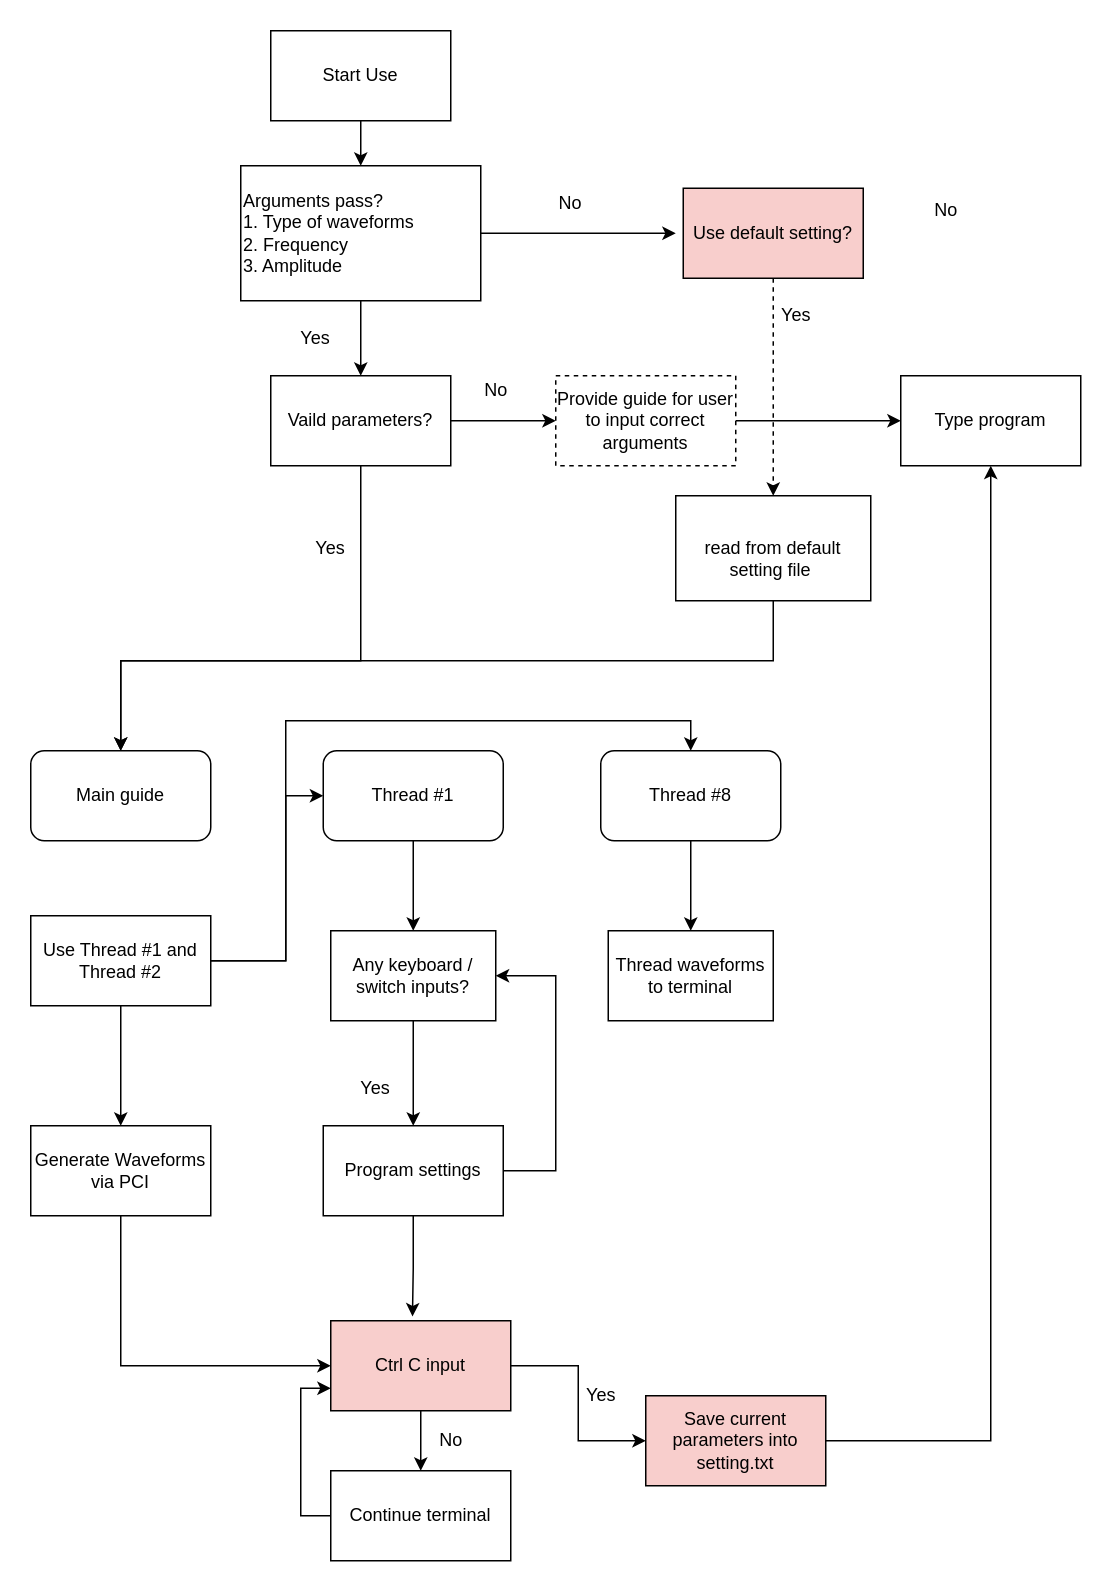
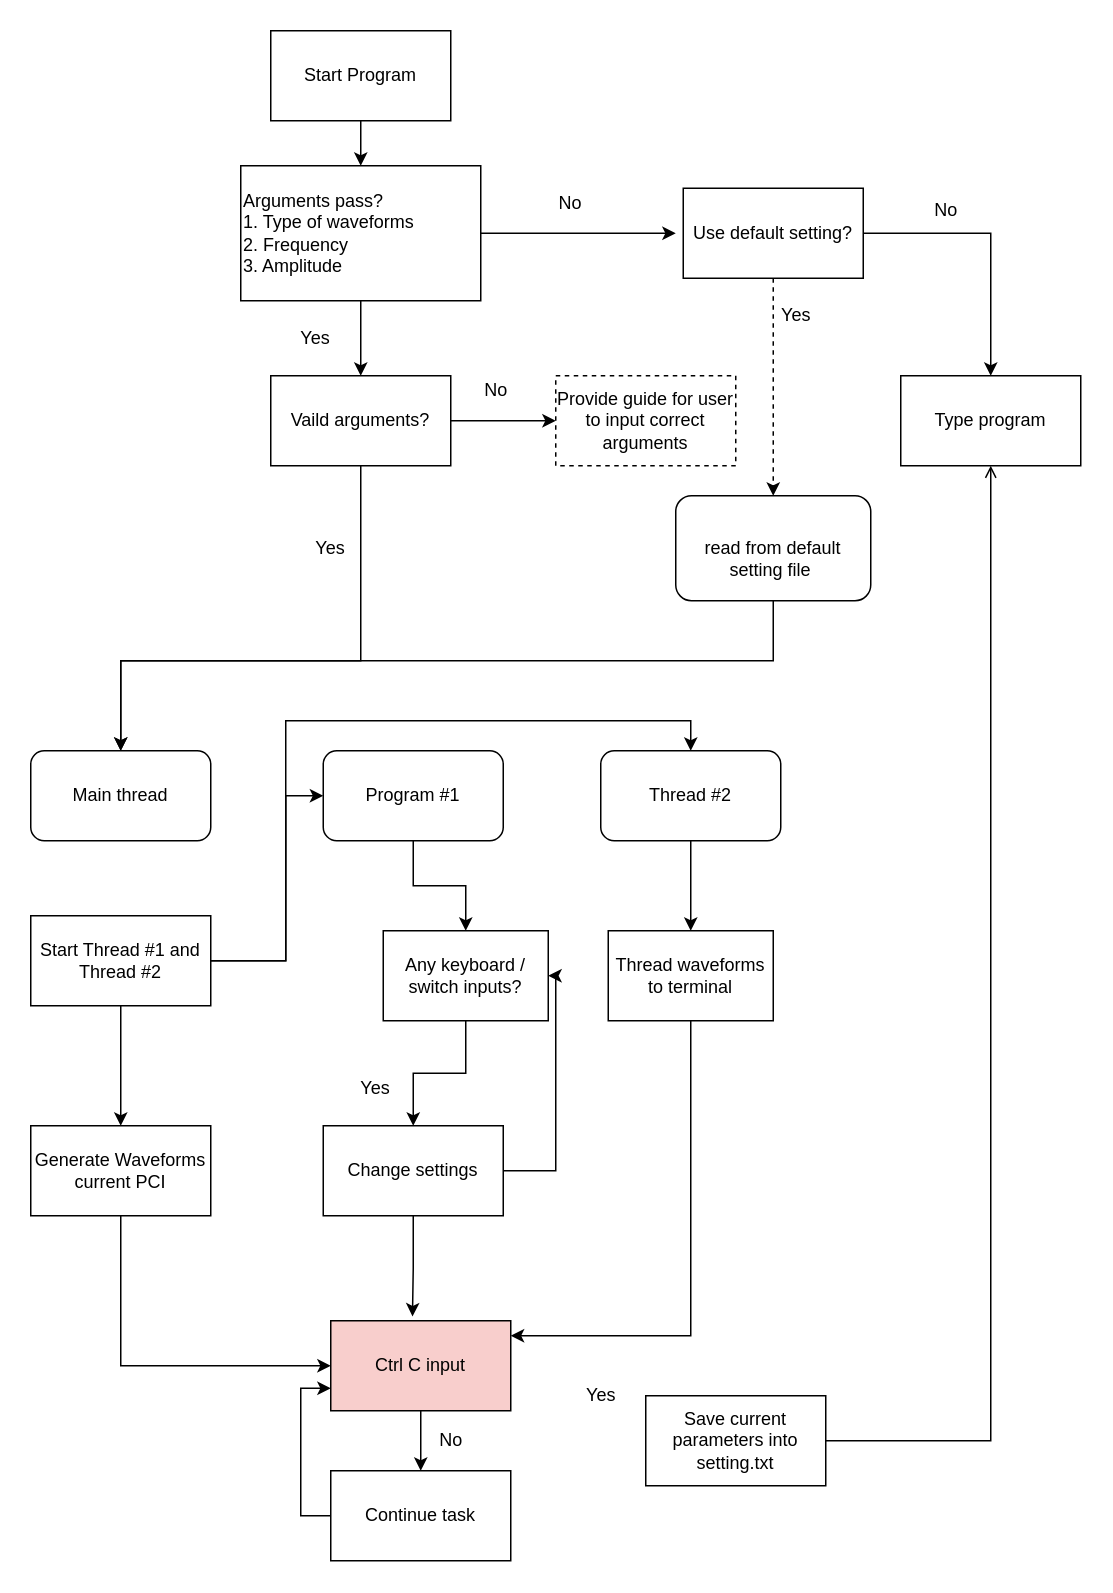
(361, 76) -> (361, 76)
(773, 233) -> (773, 233)
none -> (991, 235)
(361, 421) -> (361, 421)
(813, 421) -> none
(991, 477) -> (991, 474)
(773, 548) -> (773, 548)
(121, 796) -> (121, 796)
(413, 796) -> (413, 796)
(691, 796) -> (691, 796)
(121, 961) -> (121, 961)
(413, 976) -> (466, 976)
(121, 1171) -> (121, 1171)
(413, 1171) -> (413, 1171)
none -> (691, 1263)
(578, 1398) -> none
(736, 1441) -> (736, 1441)
(421, 1516) -> (421, 1516)
